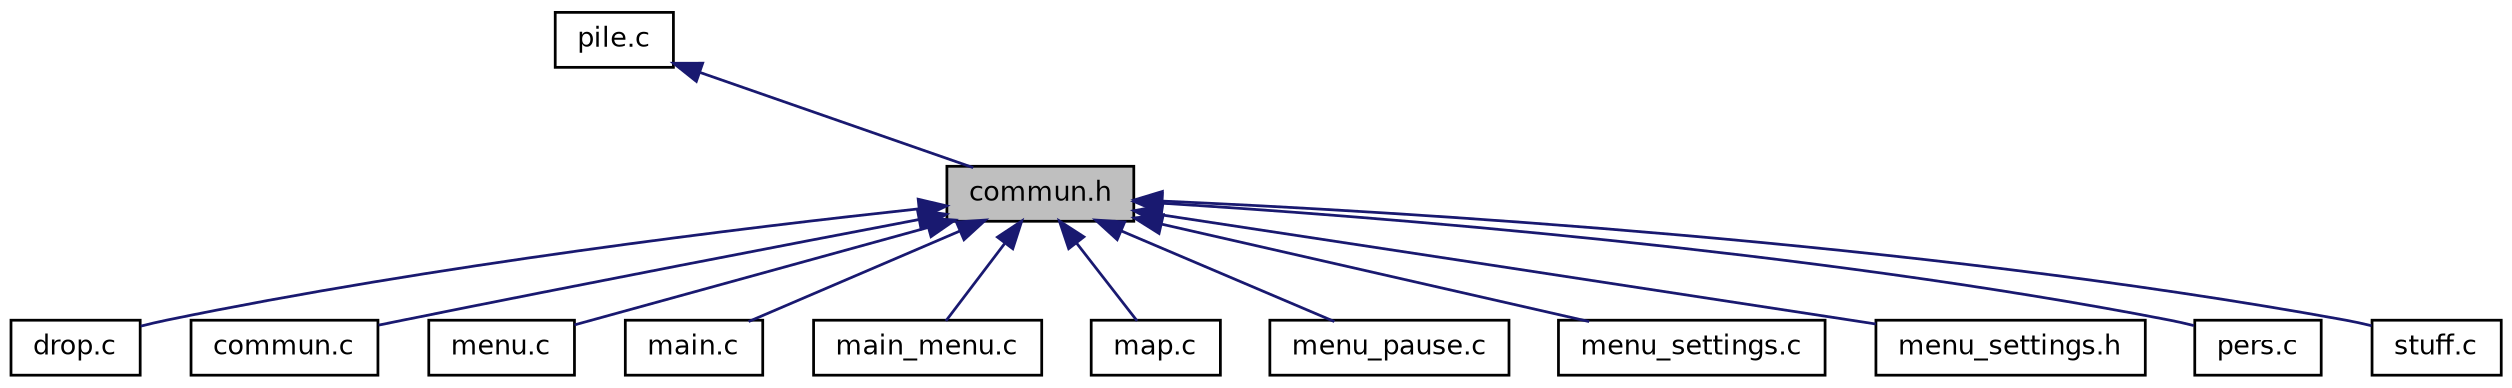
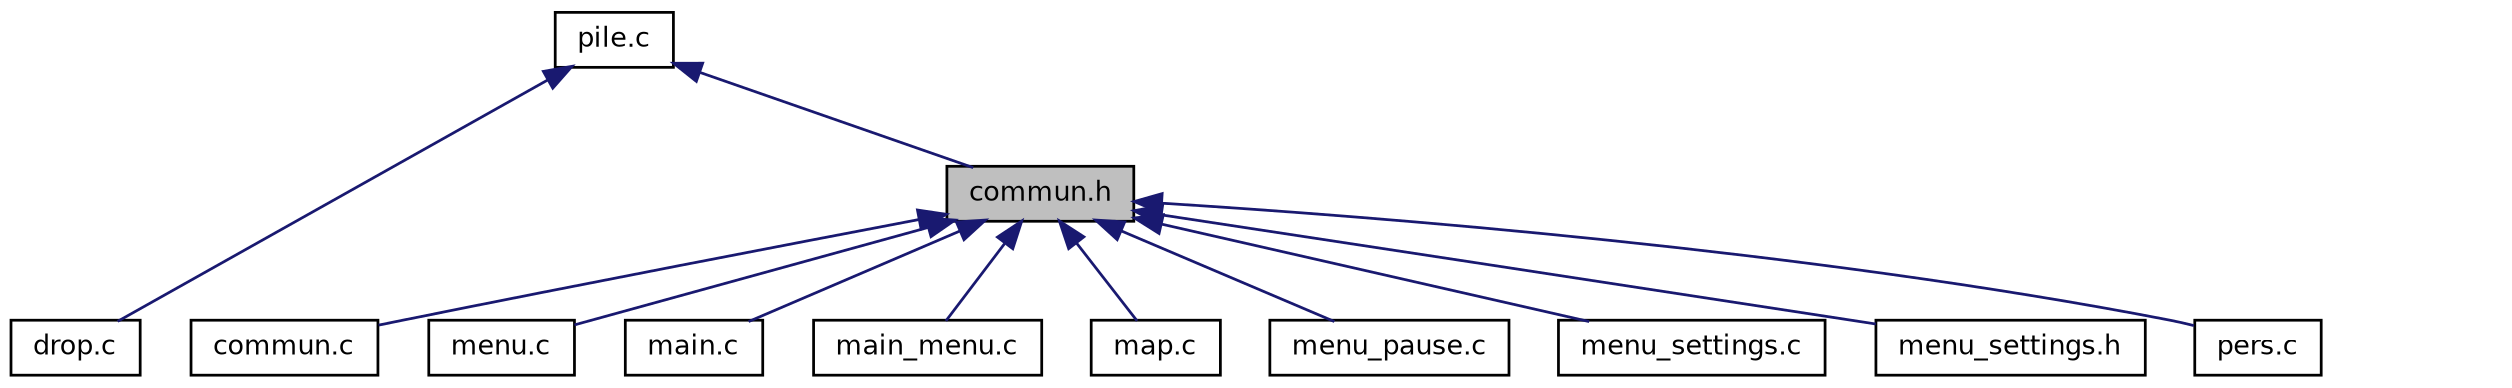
(528, 258) -> (333, 201)
(2437, 348) -> none
